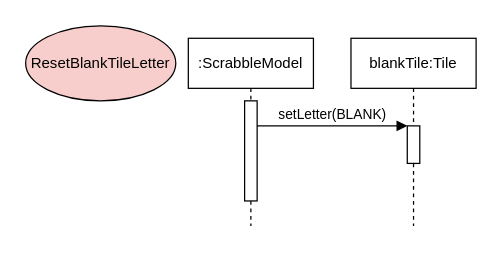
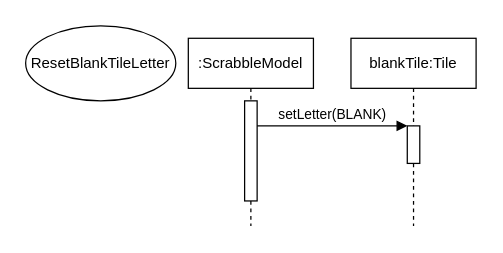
(101, 63) -> (101, 63)
